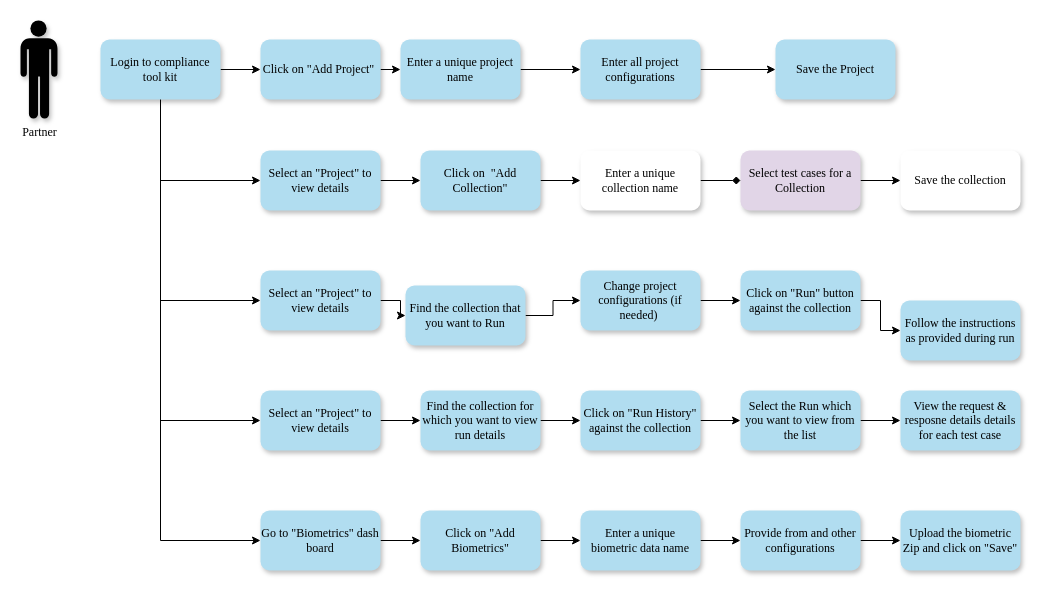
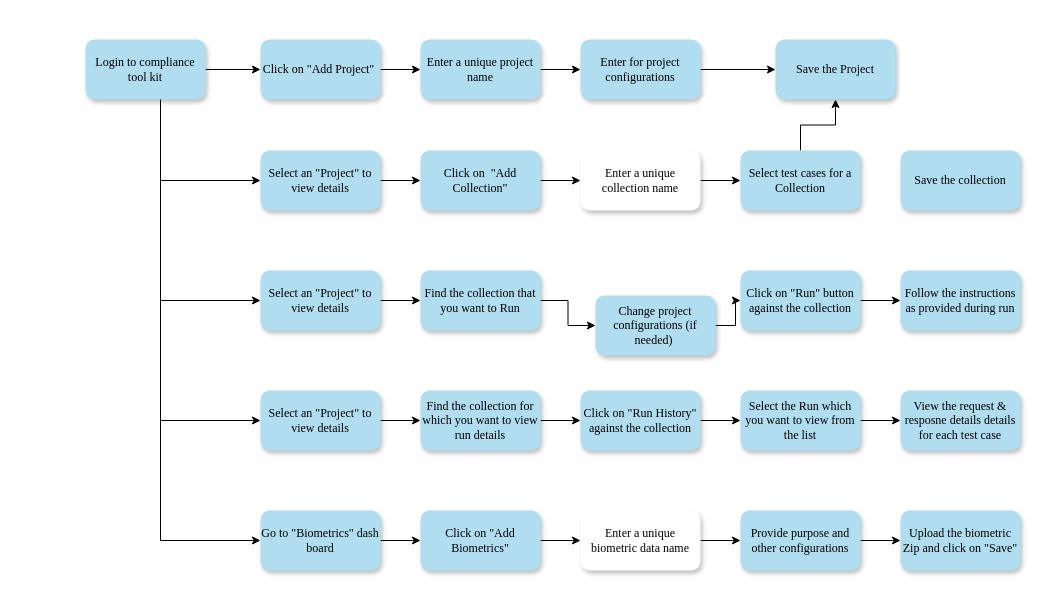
(39, 70) -> none
(161, 70) -> (146, 70)
(461, 70) -> (481, 70)
(641, 70) -> (641, 70)
(732, 181) -> (732, 181)
(801, 181) -> (801, 181)
(877, 181) -> (815, 125)
(961, 181) -> (961, 181)
(641, 301) -> (656, 326)
(466, 316) -> (481, 301)
(961, 331) -> (961, 301)
(641, 541) -> (641, 541)
(801, 541) -> (801, 541)
